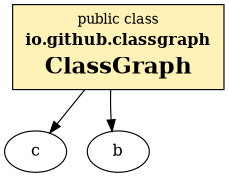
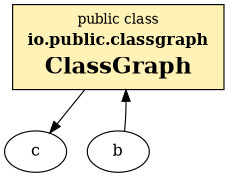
(118, 40) -> (118, 40)
(111, 105) -> (126, 116)
